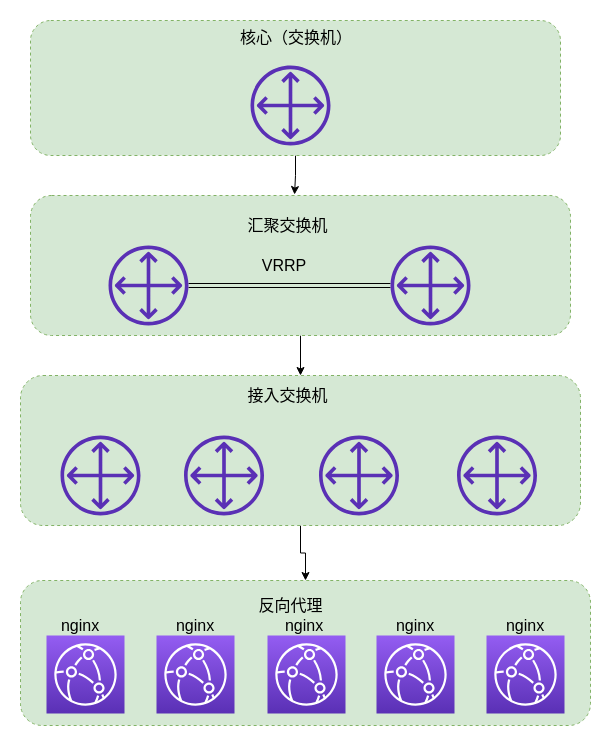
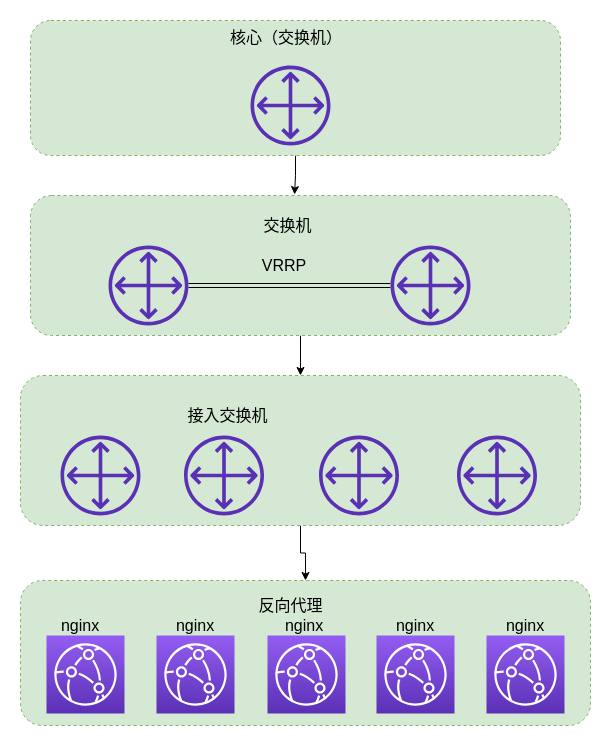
(297, 38) -> (287, 38)
(288, 226) -> (288, 226)
(288, 396) -> (228, 416)
